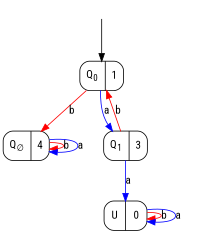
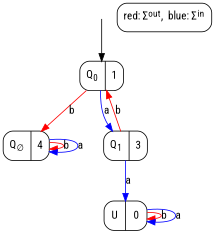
none -> (164, 17)
